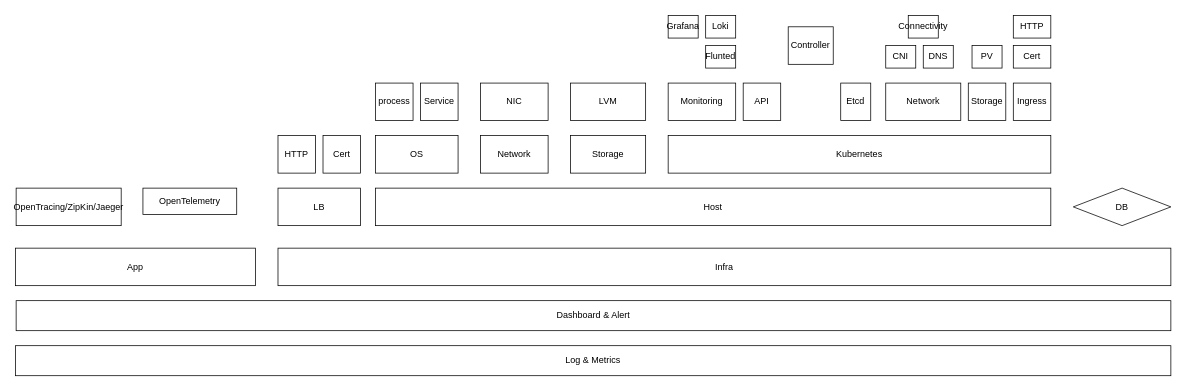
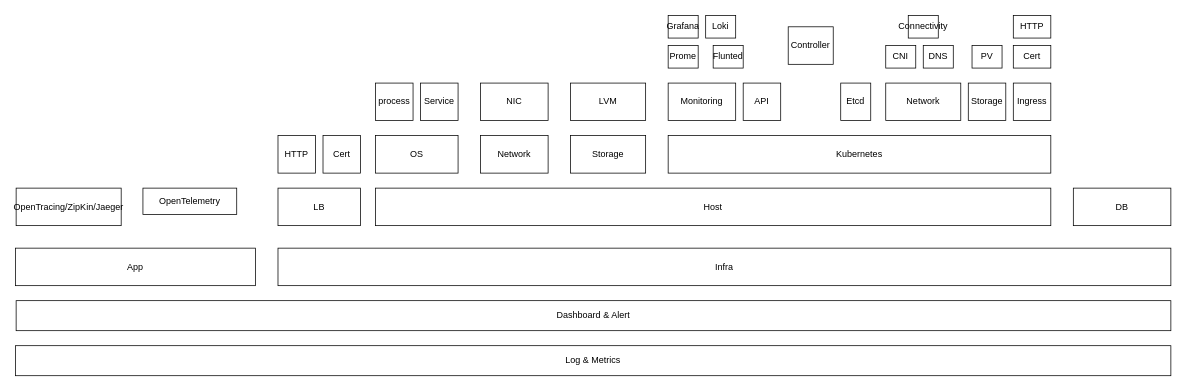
none -> (683, 57)
(720, 57) -> (728, 57)
(1122, 207) -> (1122, 207)
